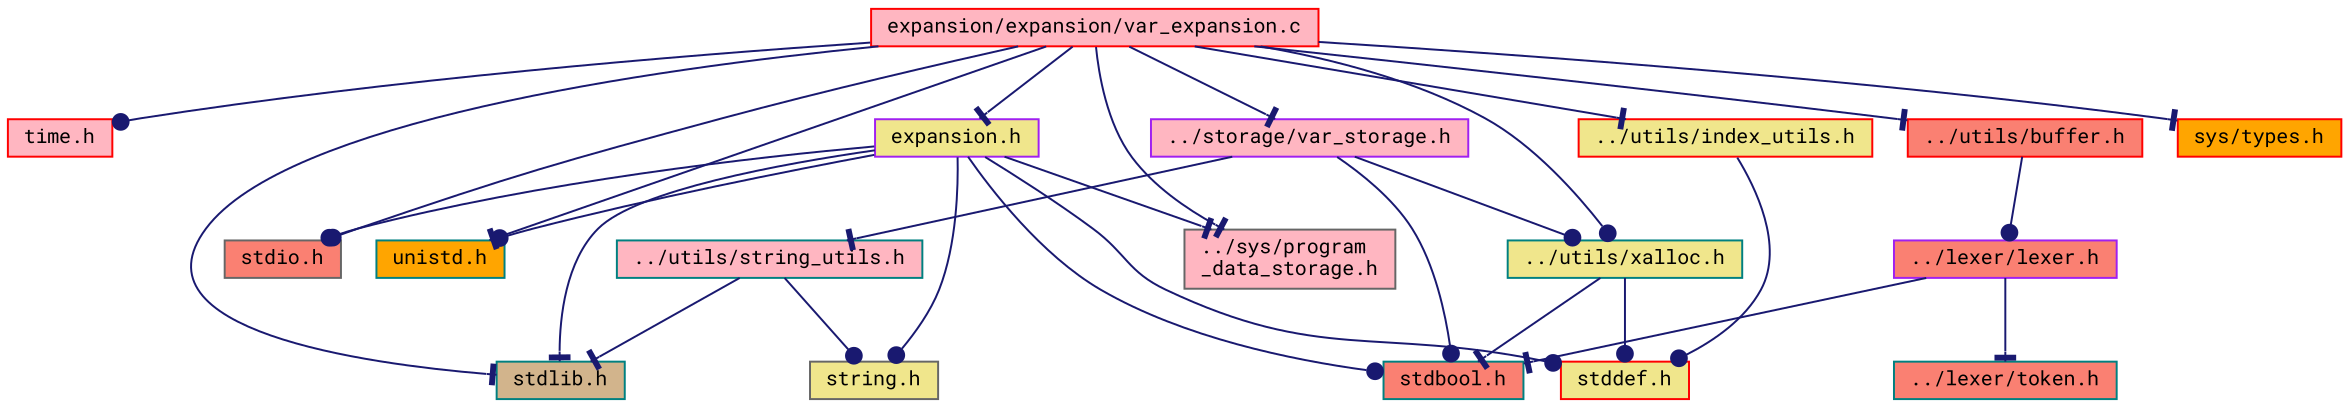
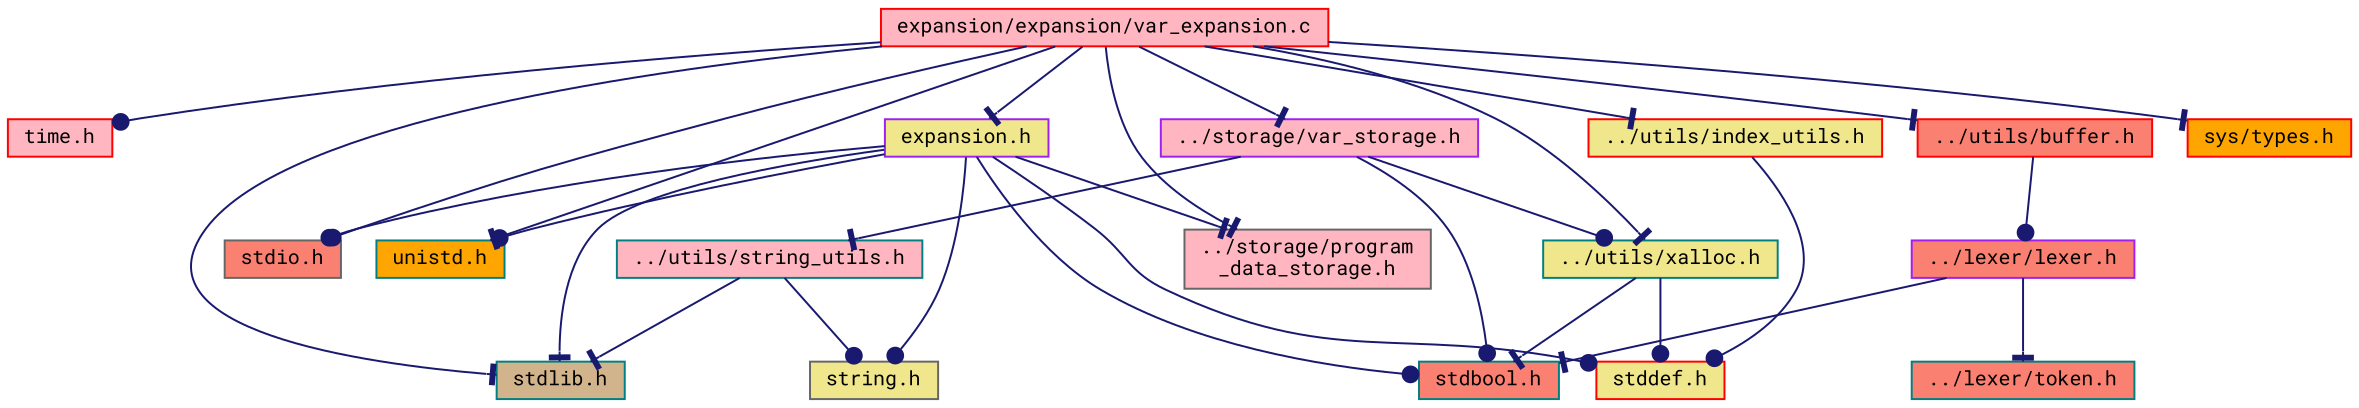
(1460, 105) -> (1463, 104)
(1290, 259) -> (1308, 259)
